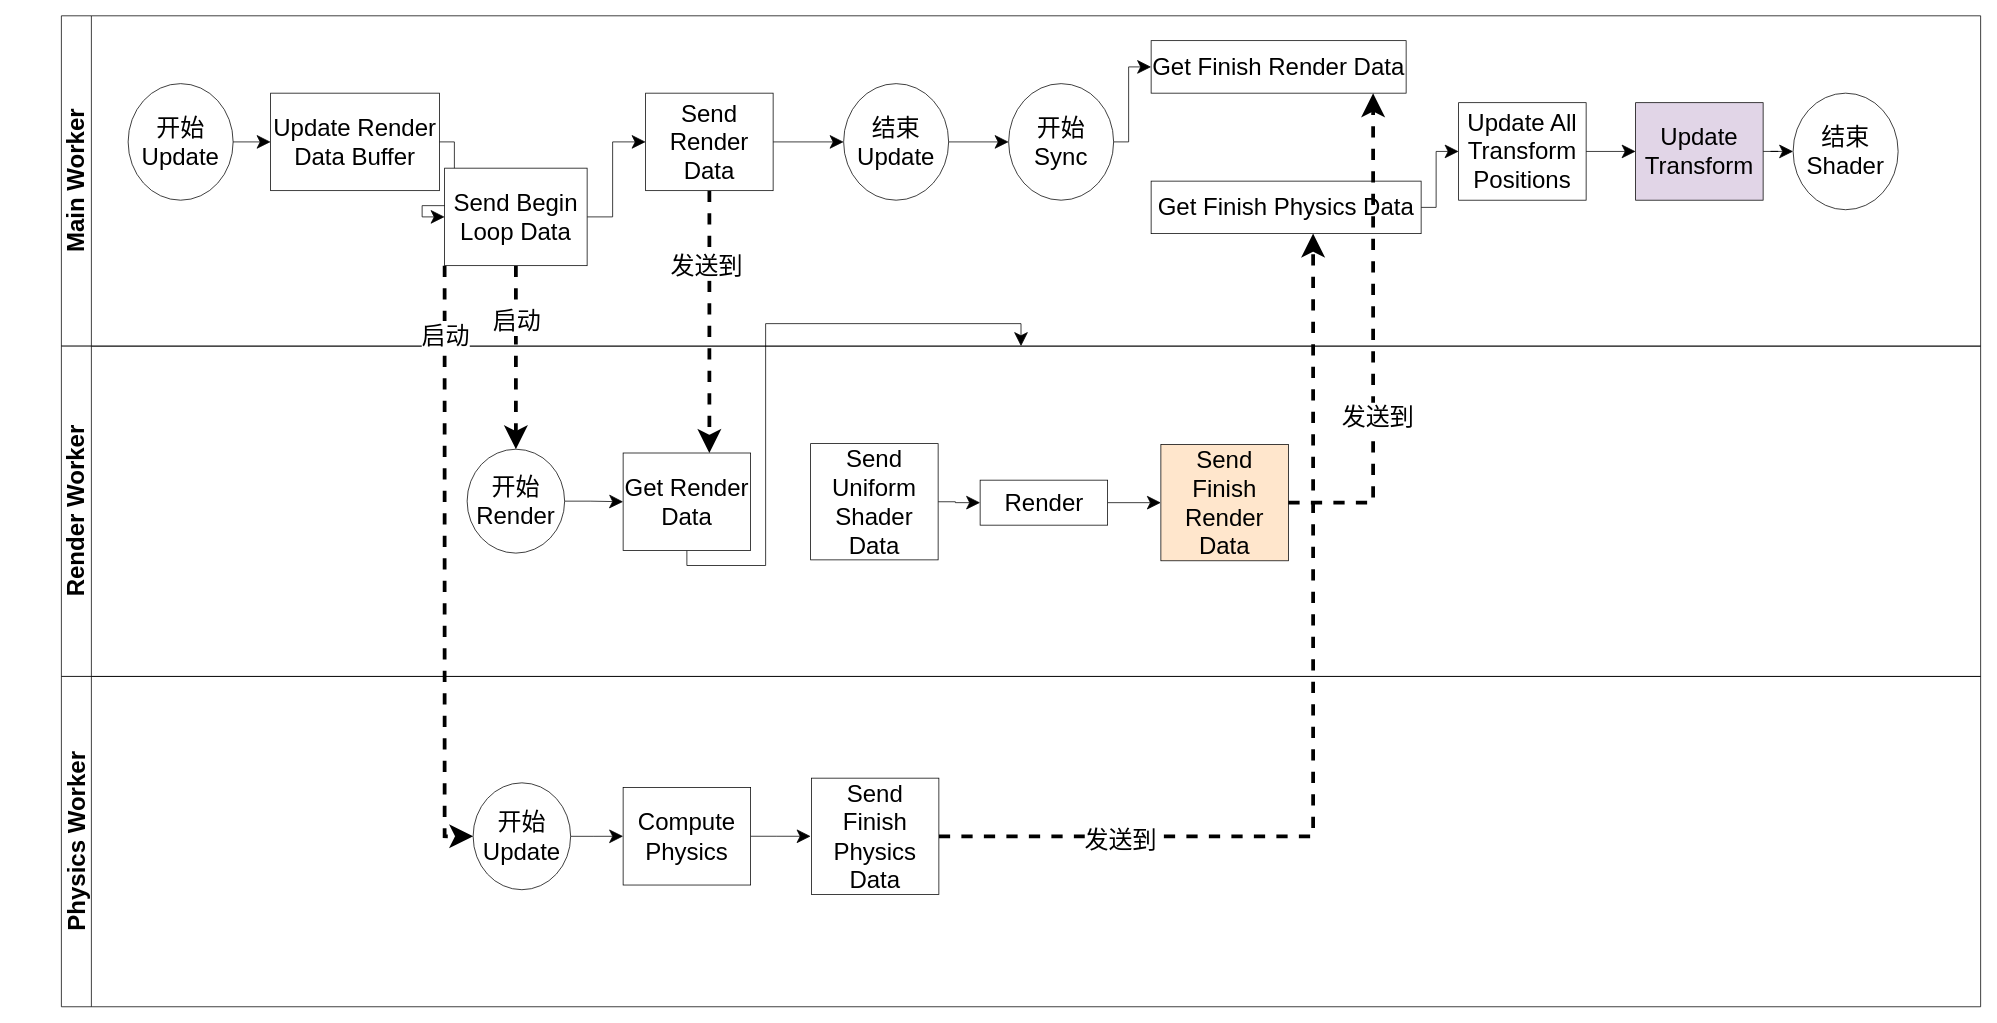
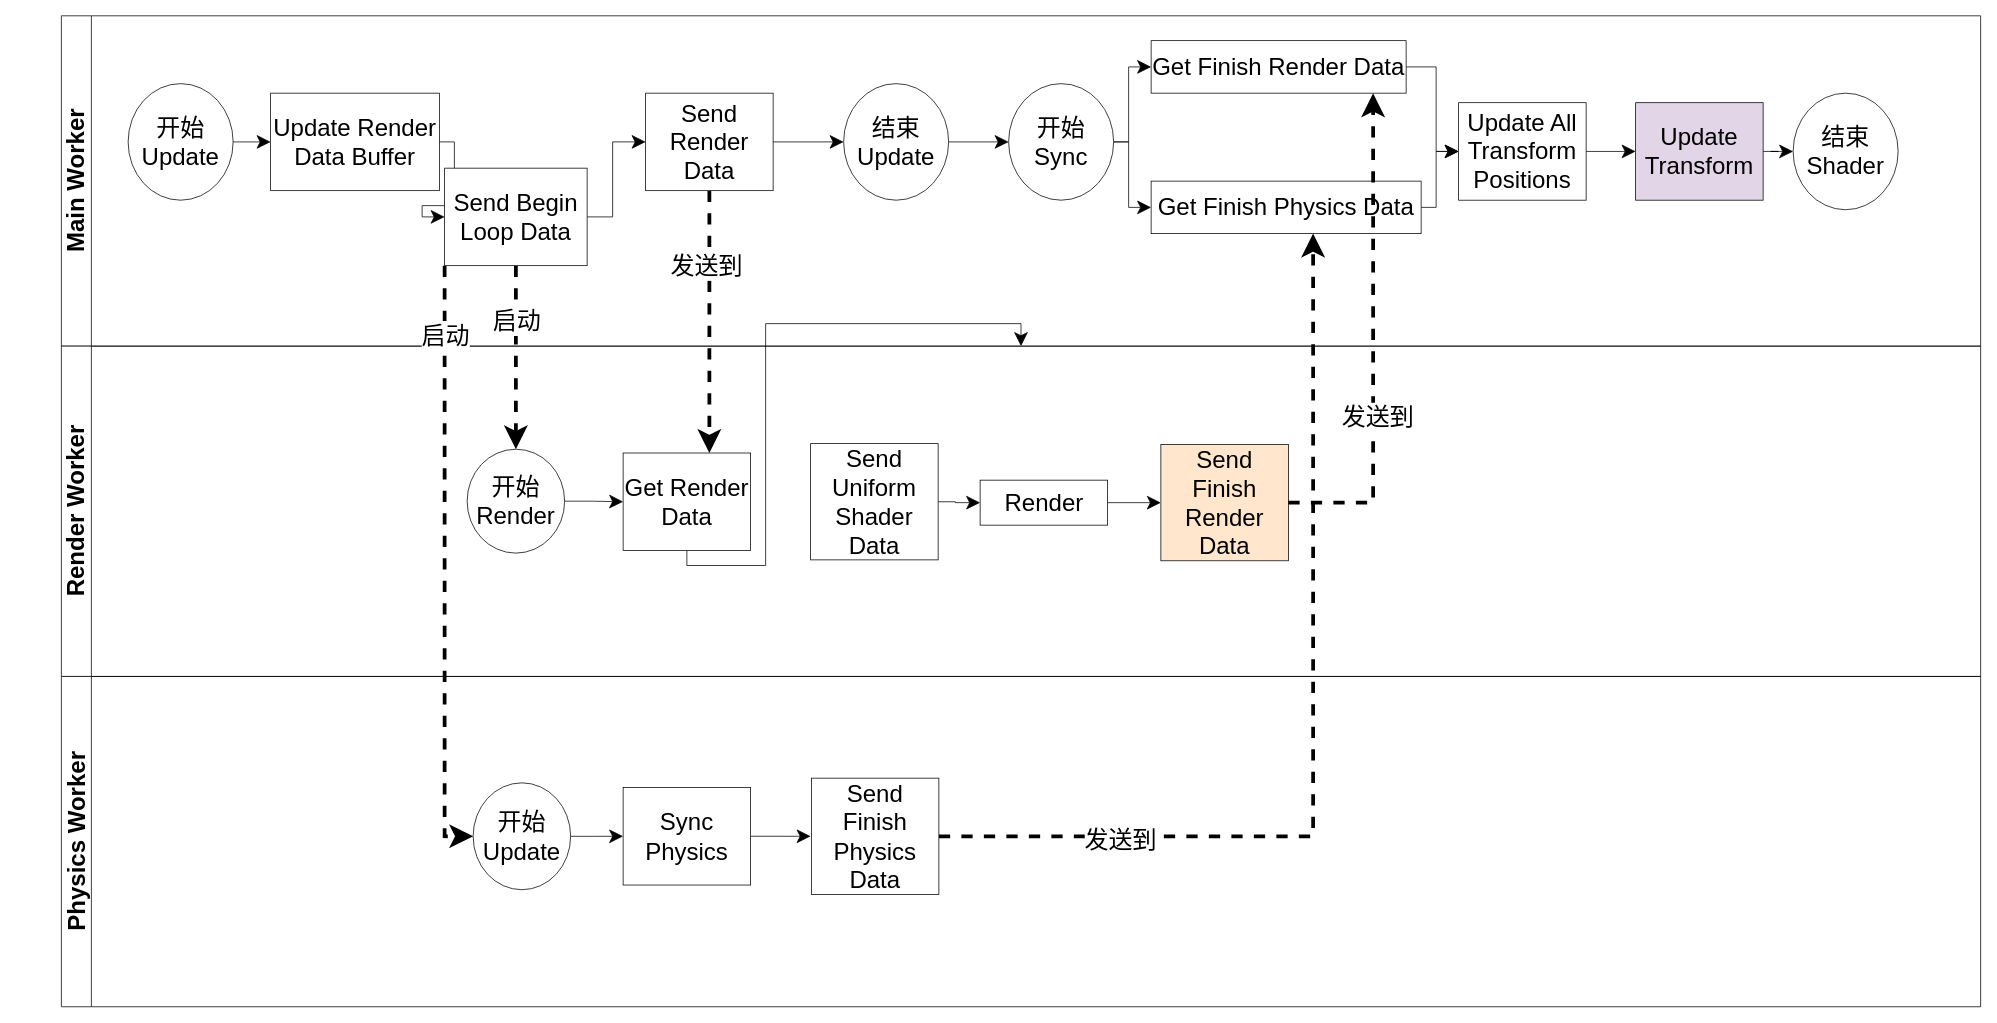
none -> (1436, 93)
none -> (1128, 181)
(687, 837) -> (687, 837)
